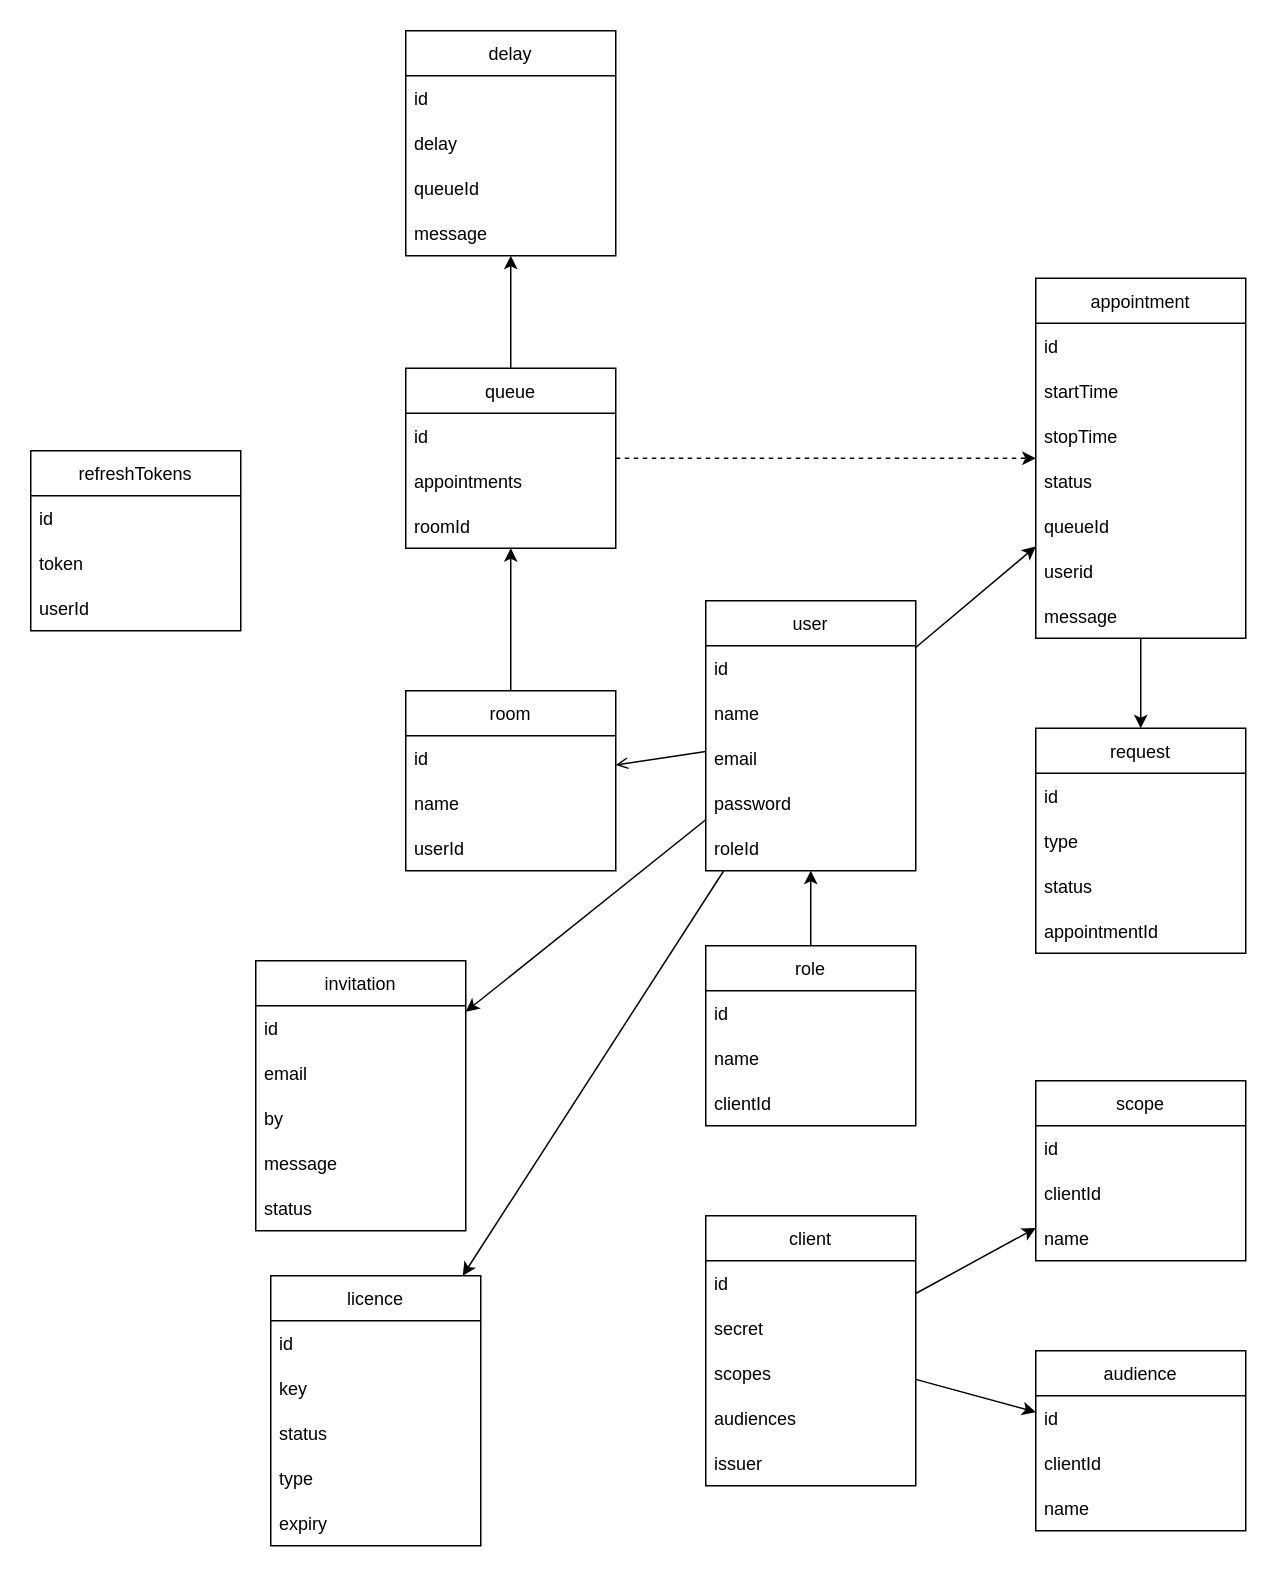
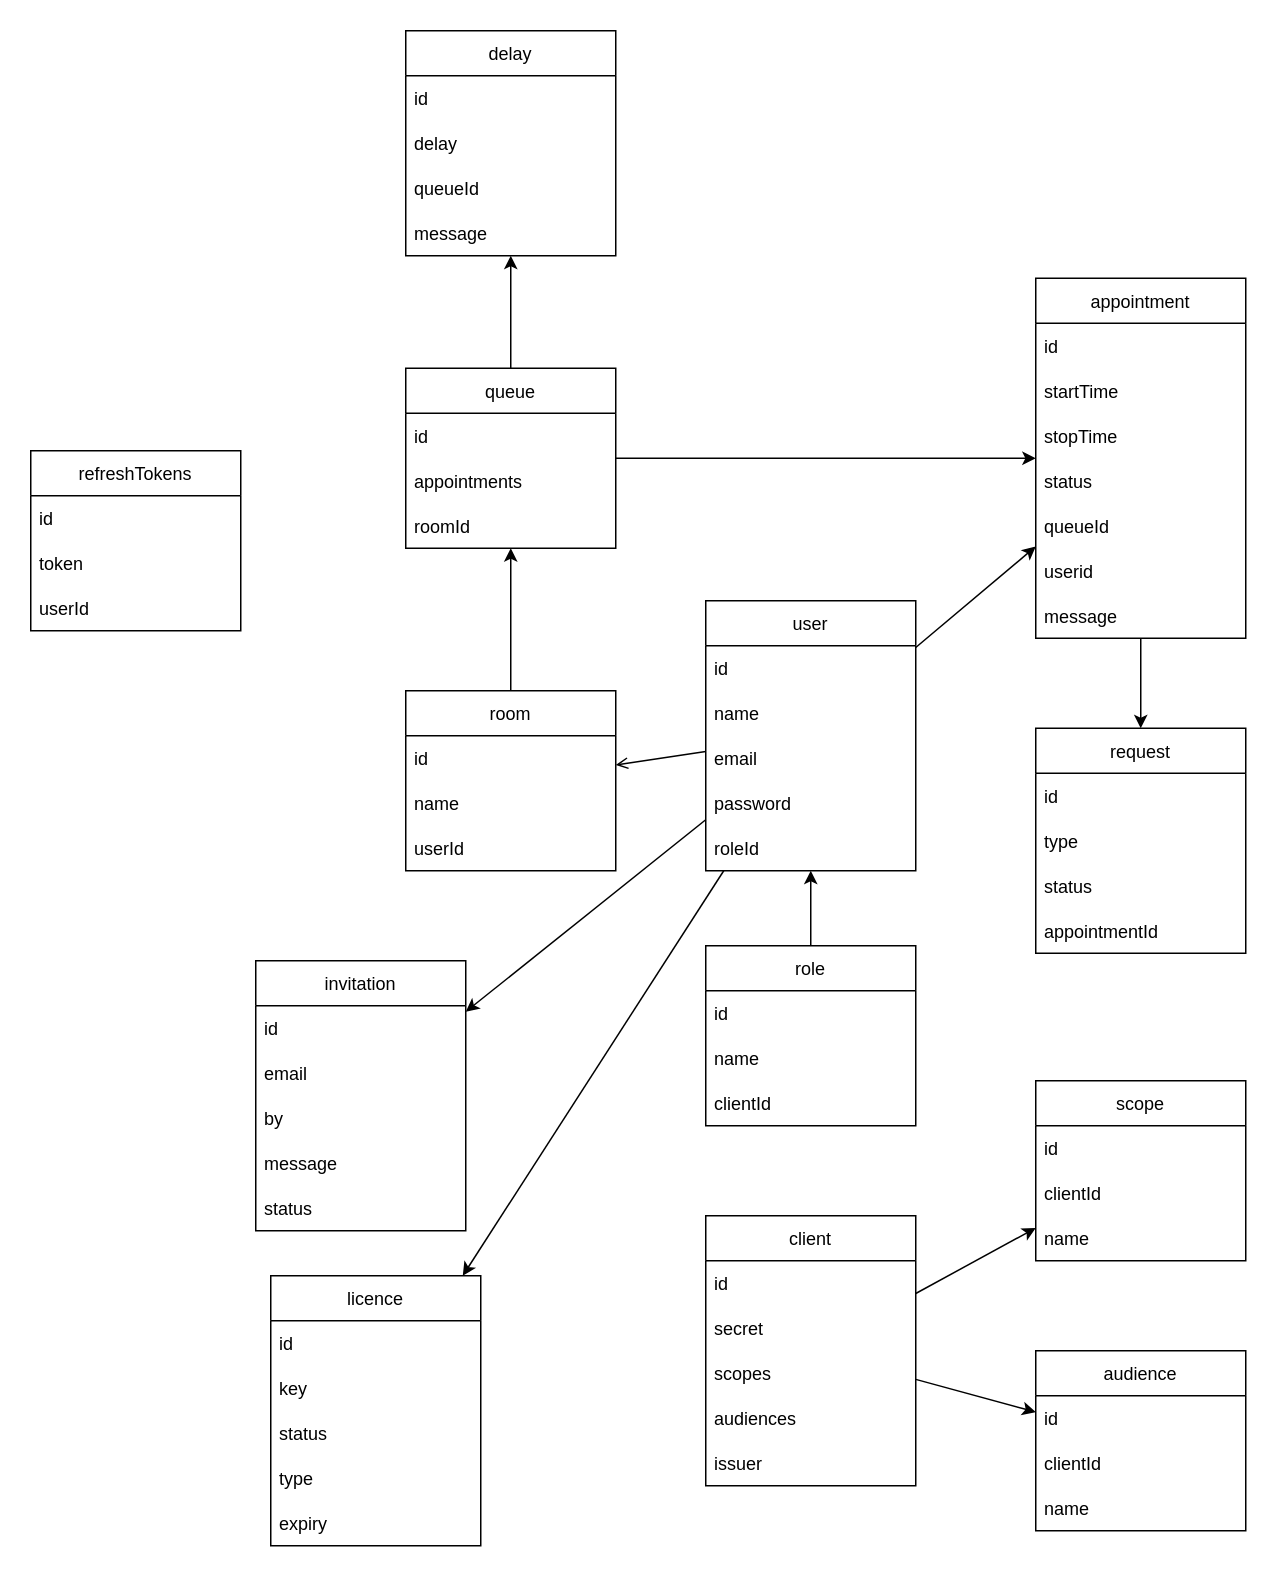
(820, 458) -> (820, 458)
